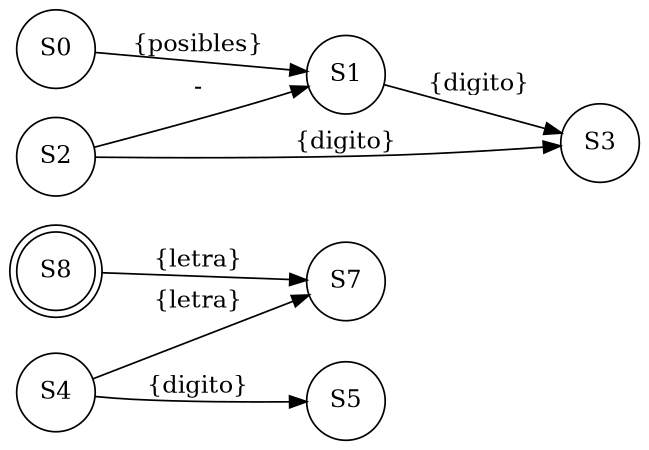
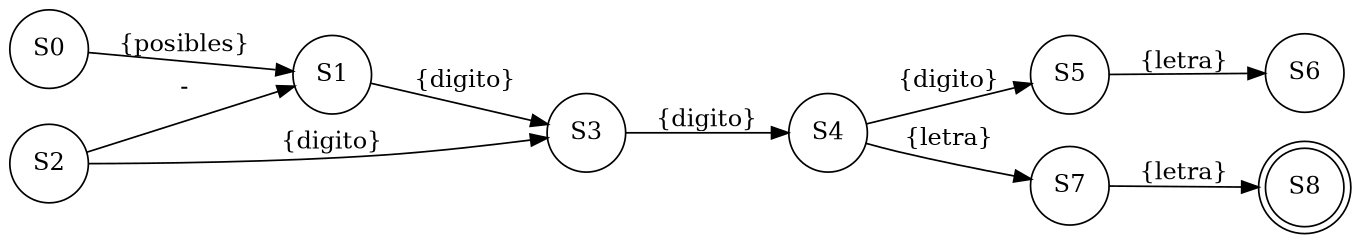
none -> (1305, 73)
none -> (698, 133)
(196, 276) -> (1175, 187)
